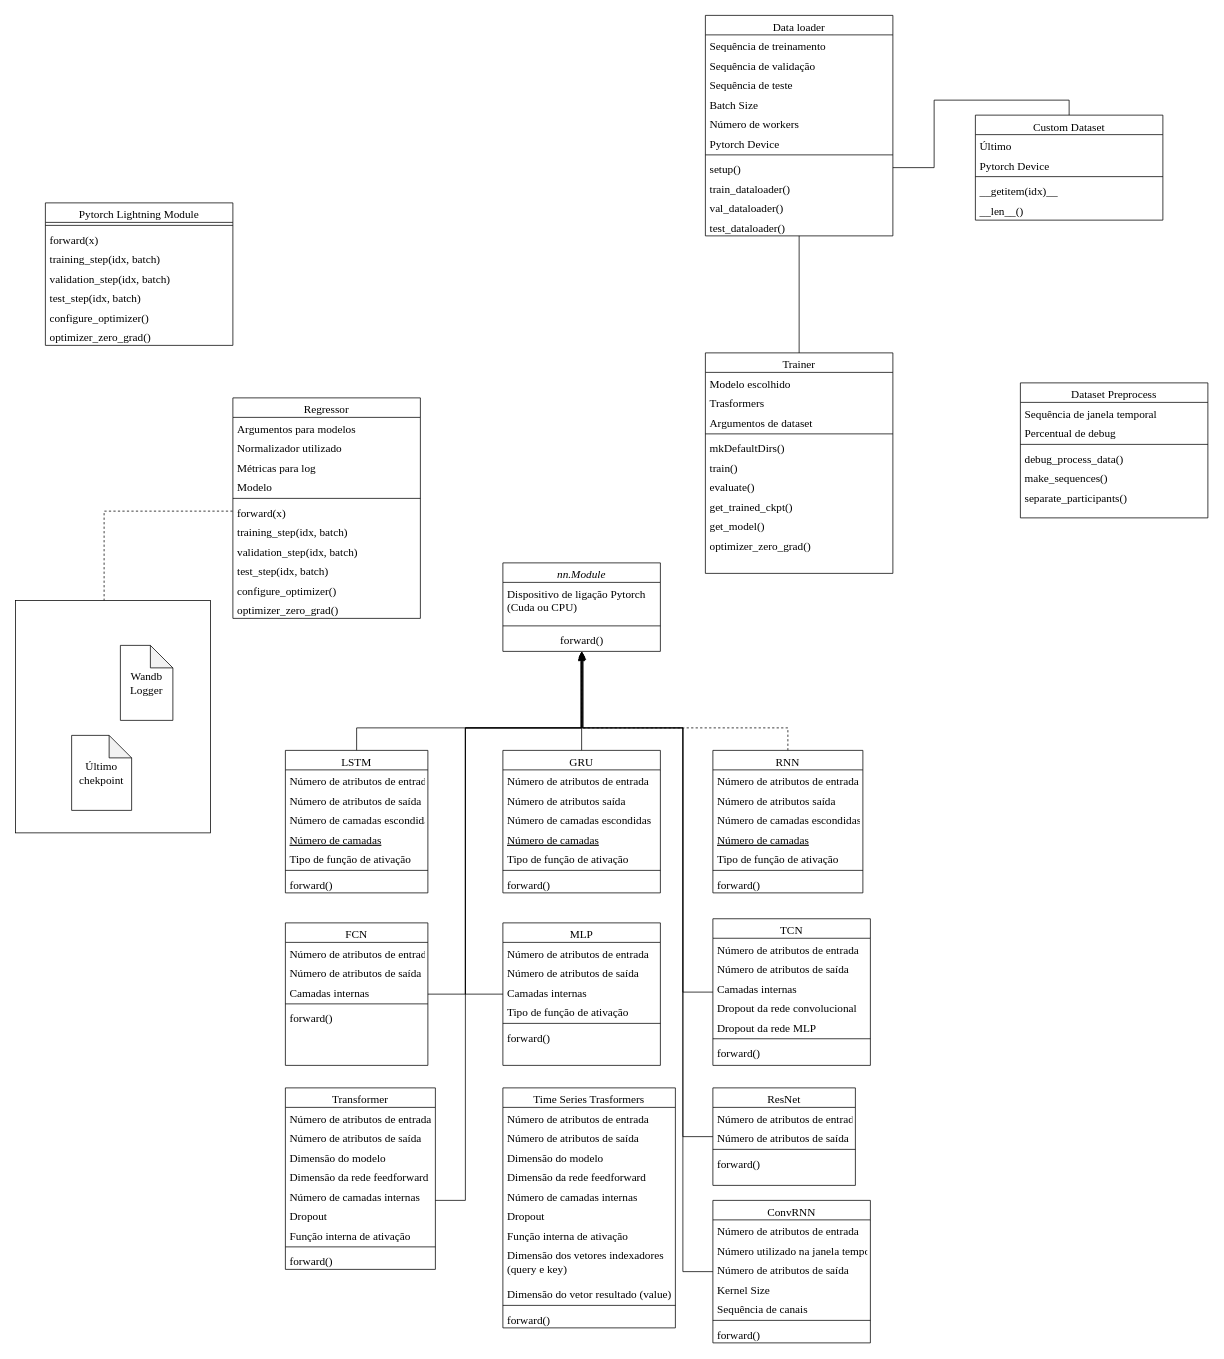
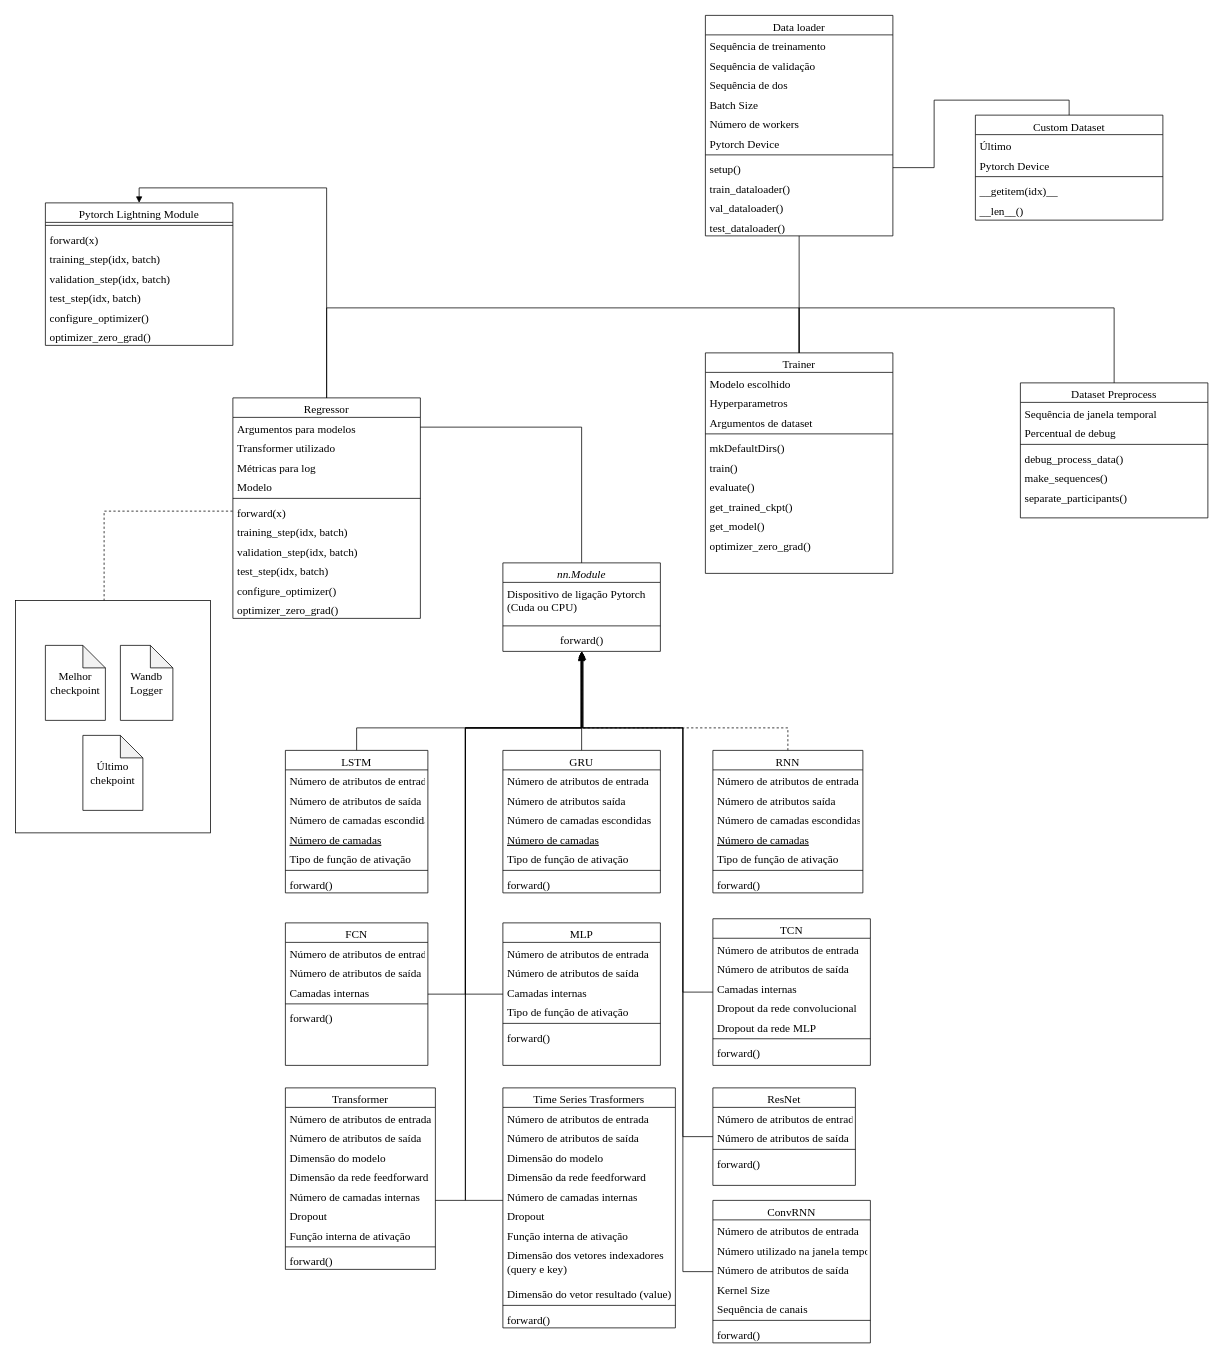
(762, 86) -> (756, 86)
none -> (327, 245)
none -> (563, 308)
none -> (995, 308)
(744, 404) -> (757, 404)
none -> (570, 427)
(298, 449) -> (297, 449)
none -> (75, 683)
(102, 773) -> (113, 773)
none -> (484, 1200)
